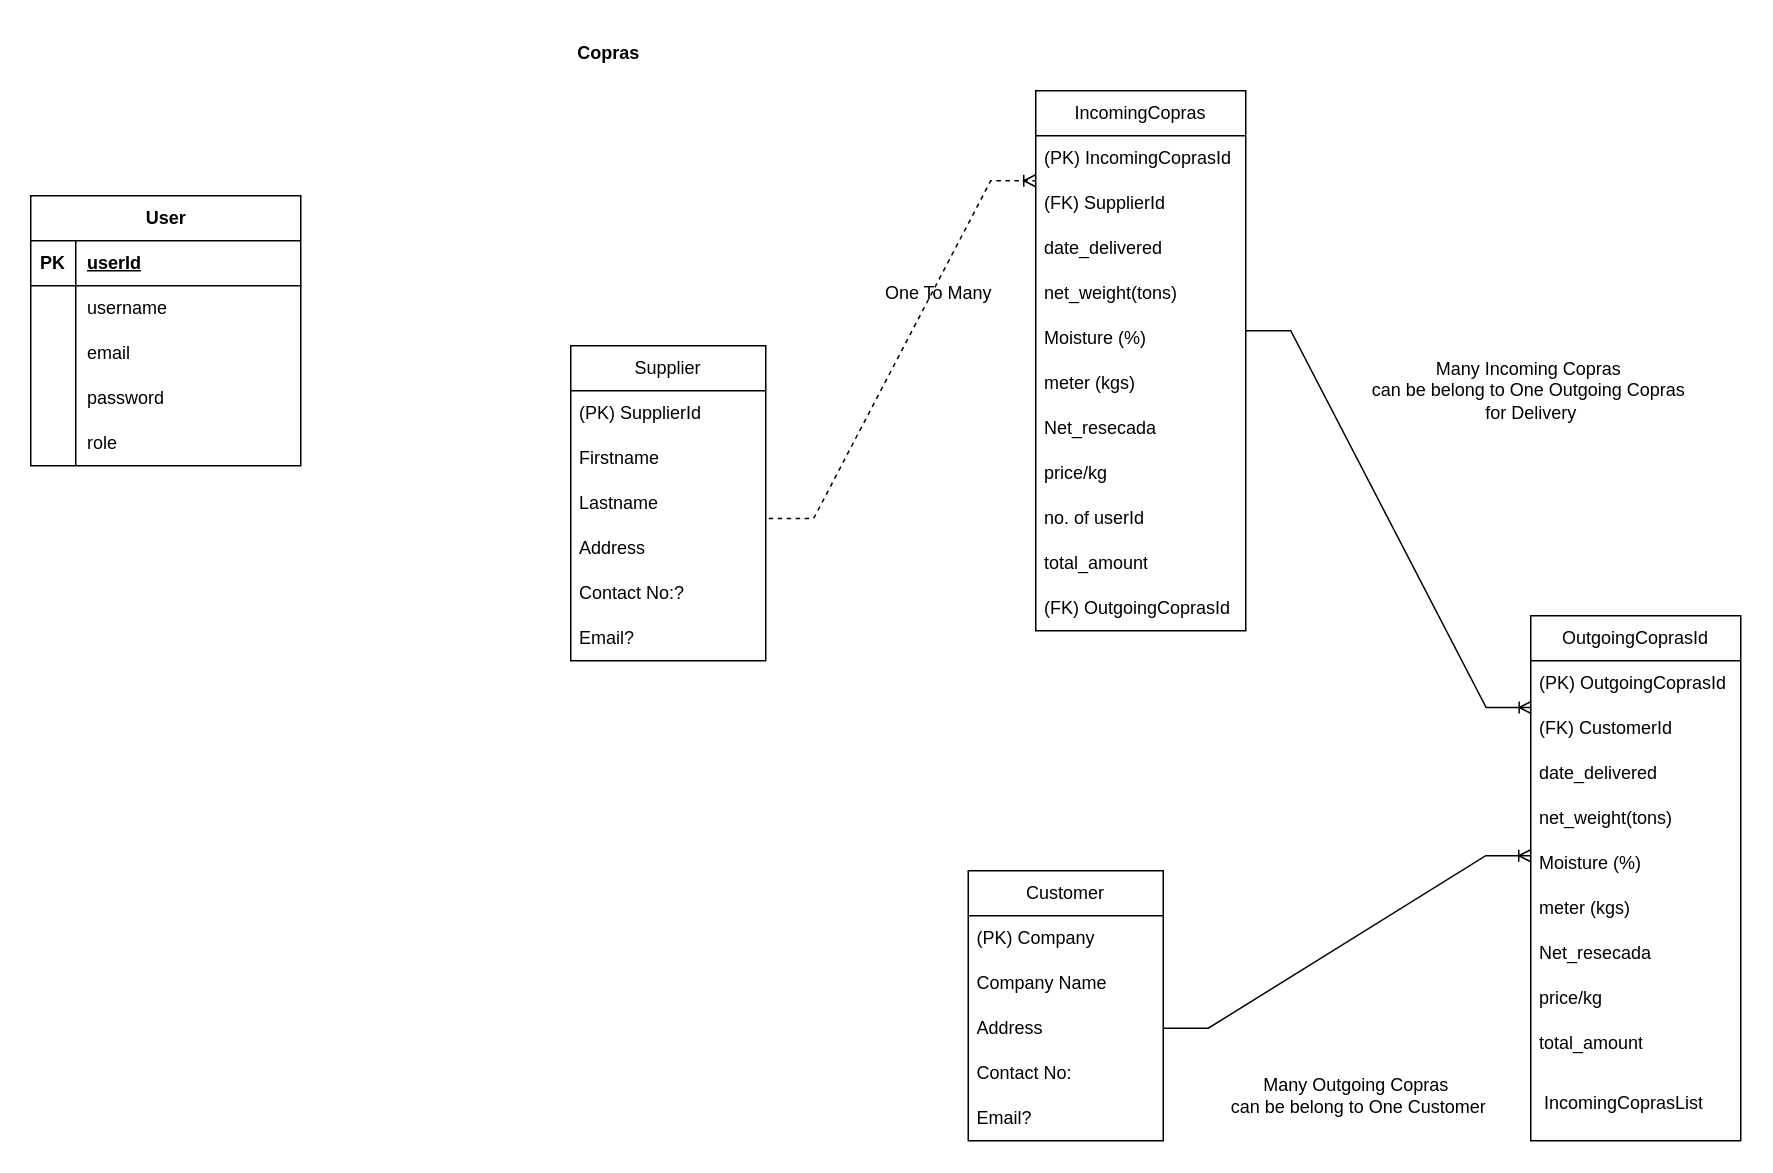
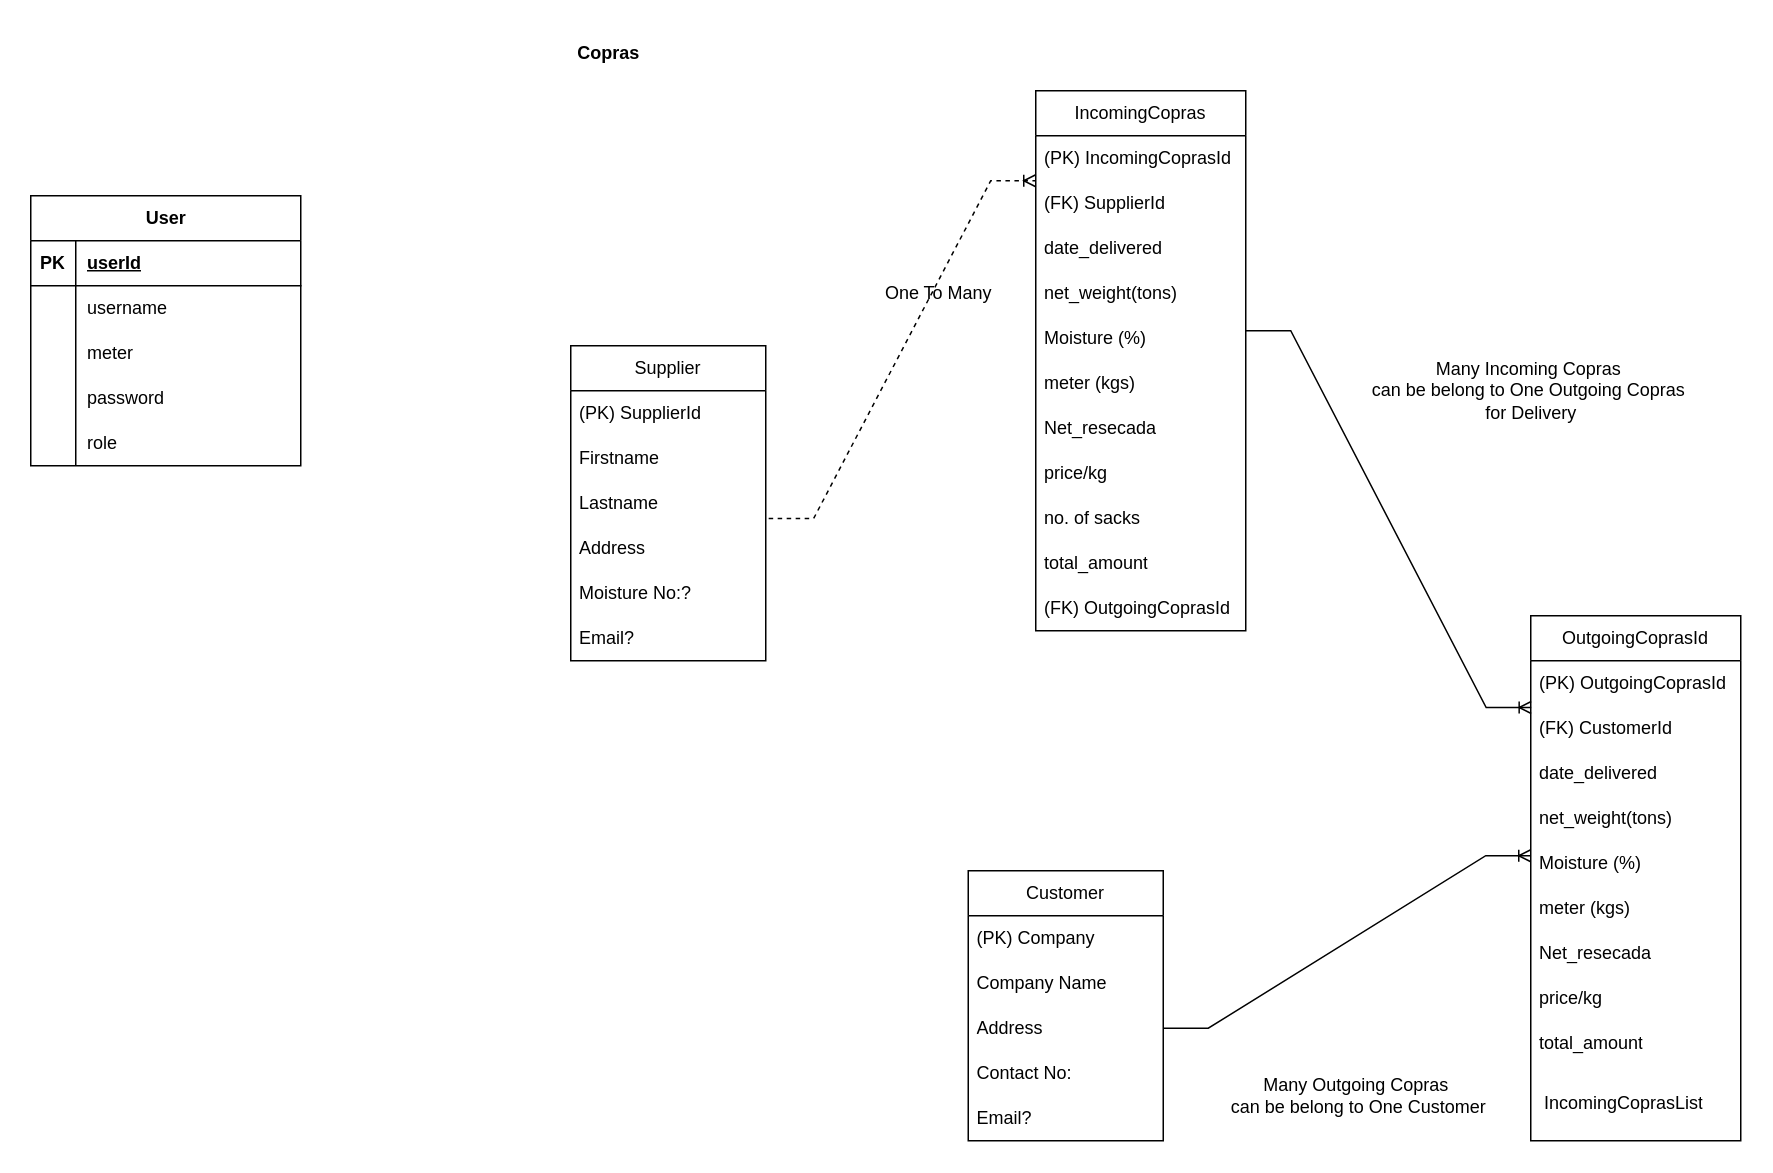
(108, 353) -> (113, 353)
(1103, 518) -> (1098, 518)
(636, 593) -> (638, 593)
